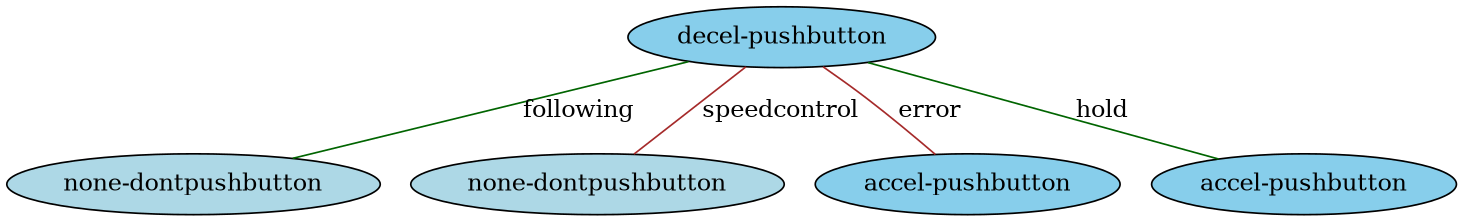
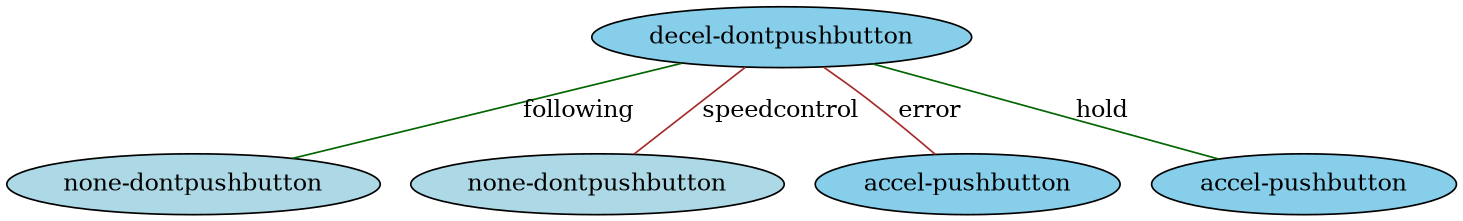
(782, 37) -> (782, 37)
